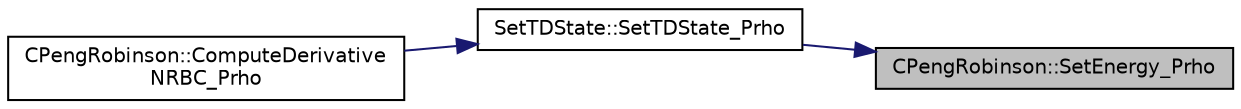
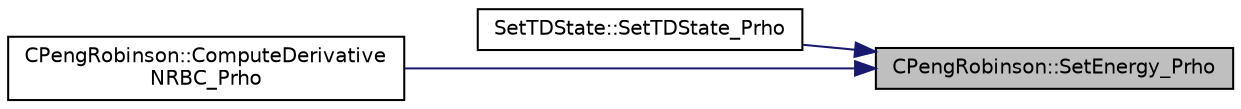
(430, 48) -> (630, 68)
